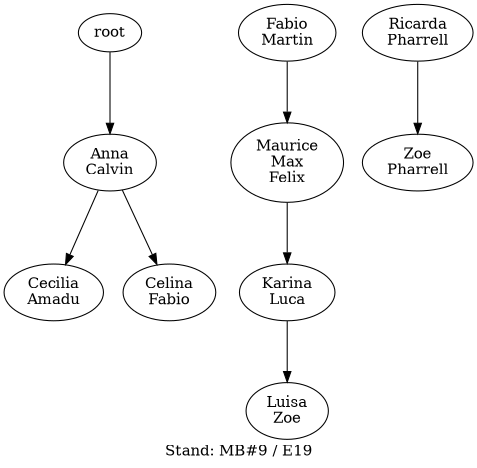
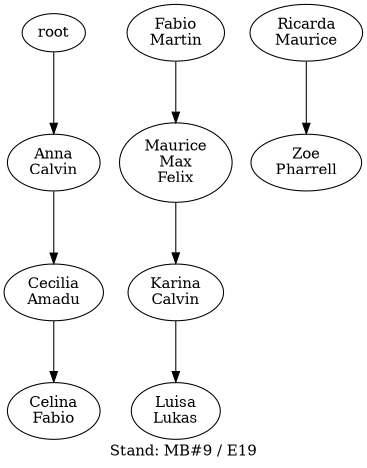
(418, 33) -> (306, 33)
(137, 222) -> (54, 346)
(287, 292) -> (176, 292)
(287, 411) -> (176, 411)
